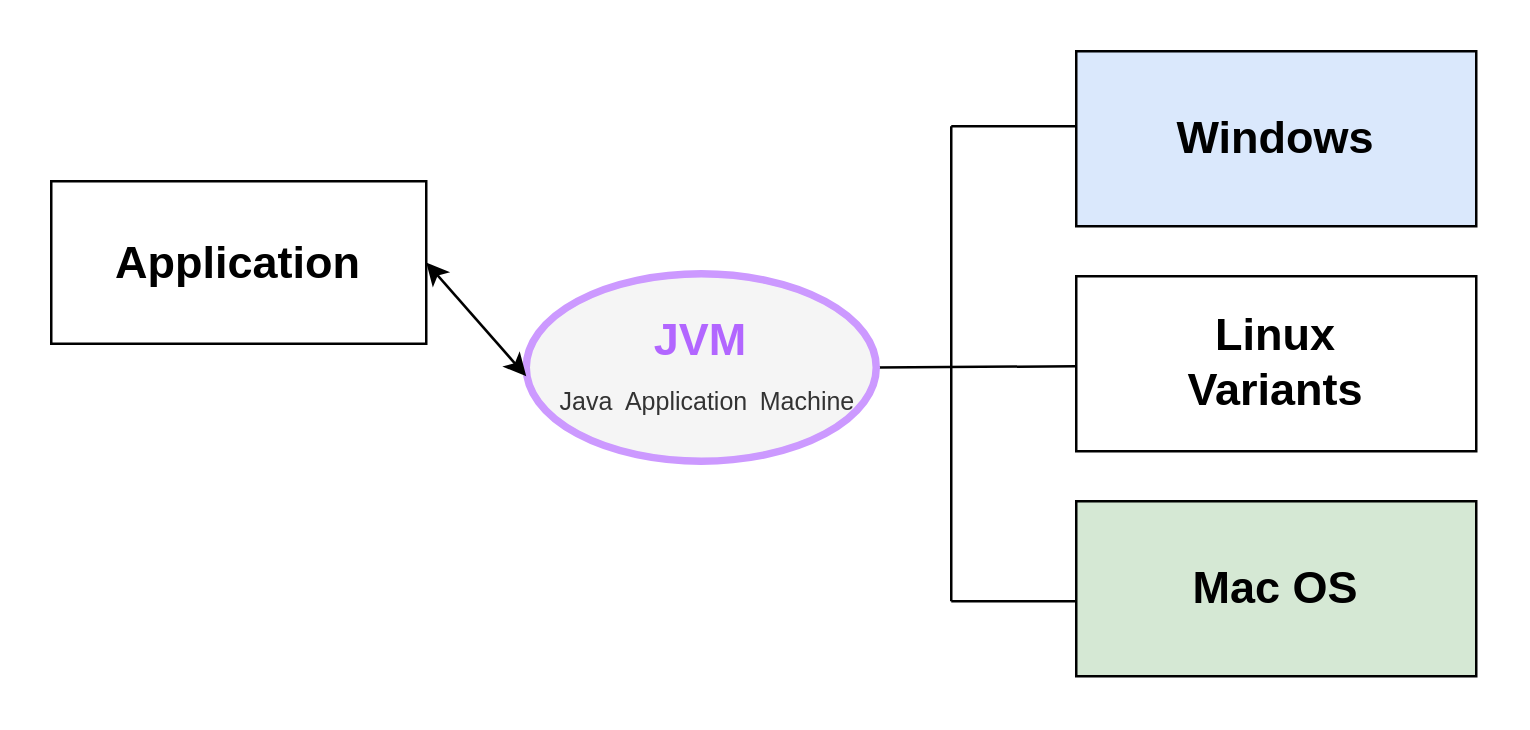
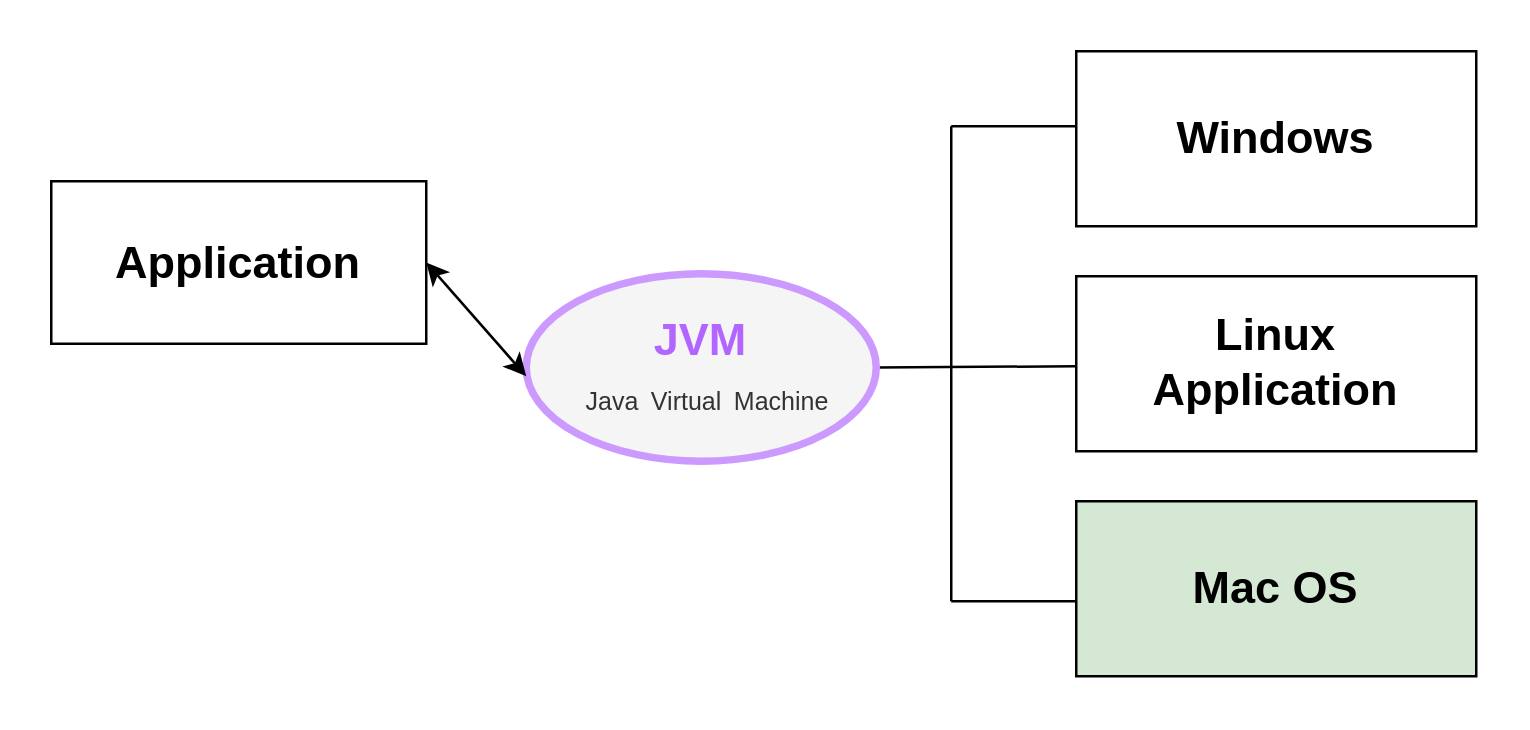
(1276, 139) -> (1276, 139)
(1276, 364) -> (1276, 364)
(701, 369) -> (701, 369)
